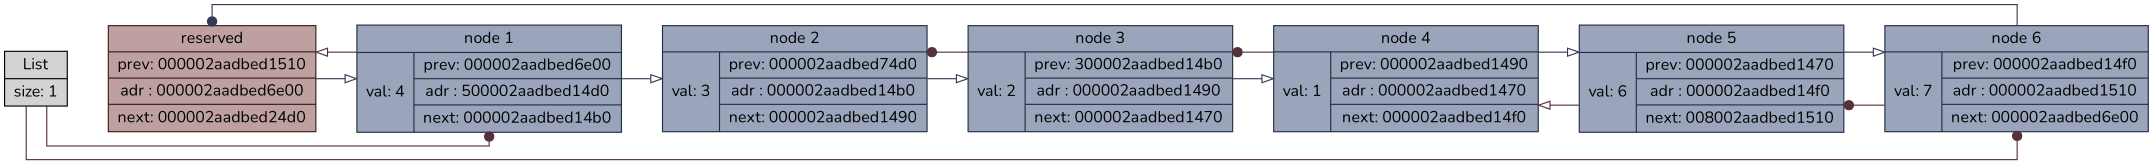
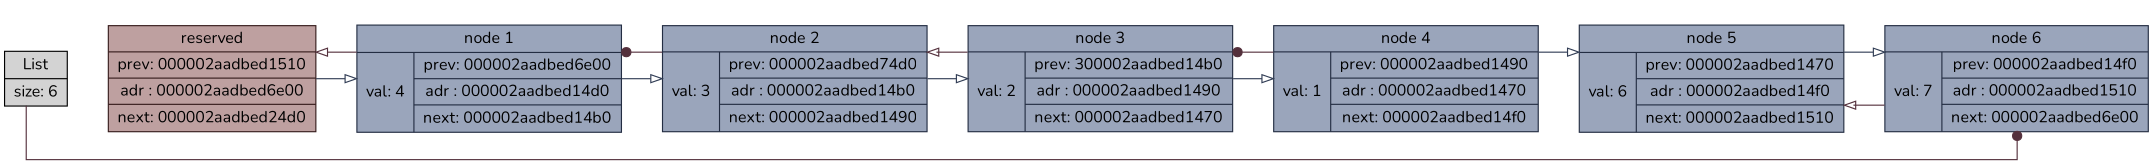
(1119, 5) -> none
(952, 52) -> (952, 52)
(518, 91) -> (518, 91)
(36, 92) -> (36, 92)
(1564, 105) -> none
(1869, 105) -> (1869, 105)
(1740, 118) -> (1740, 118)
(250, 146) -> (646, 52)
